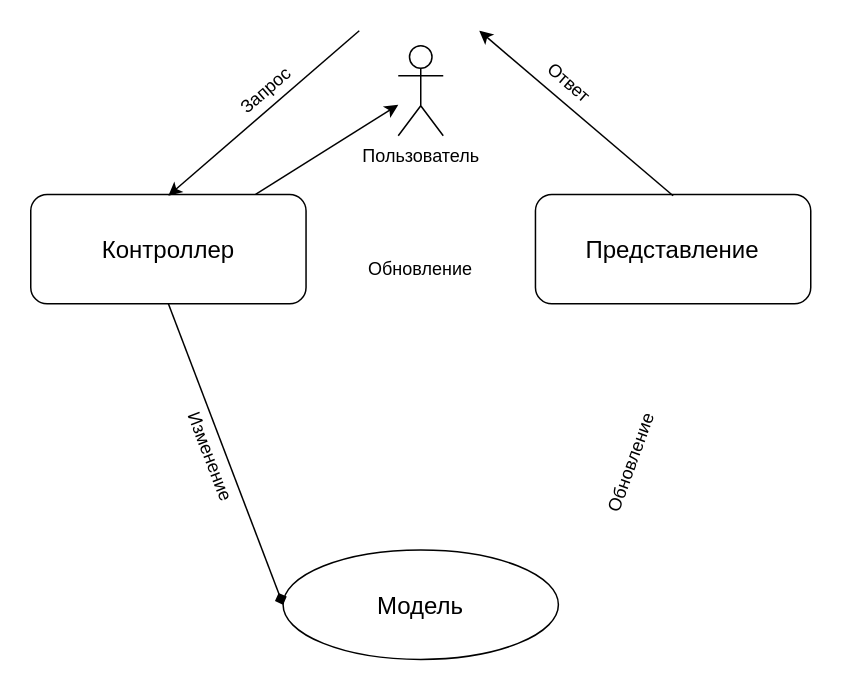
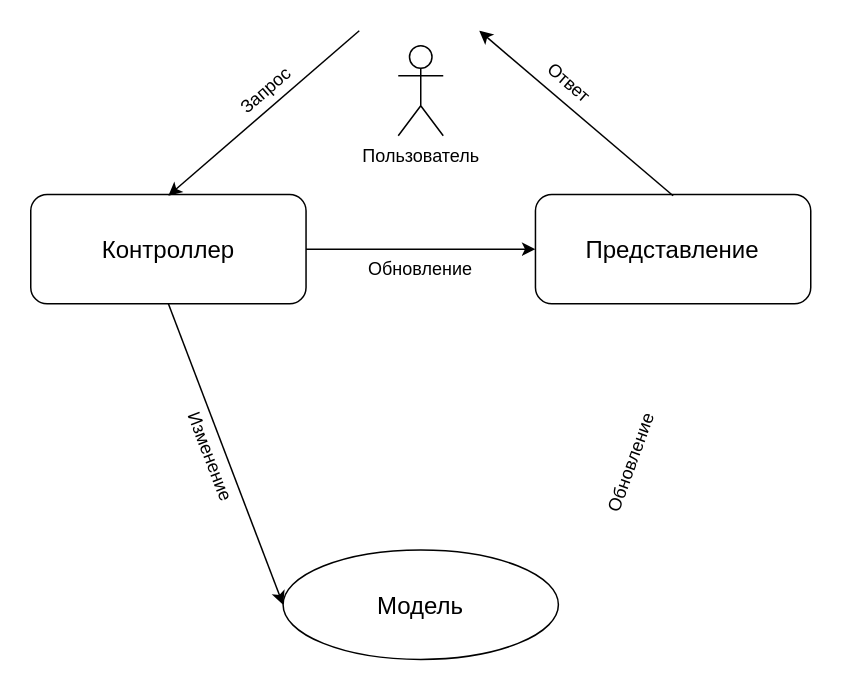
(323, 152) -> (415, 249)
(279, 593) -> (279, 594)
